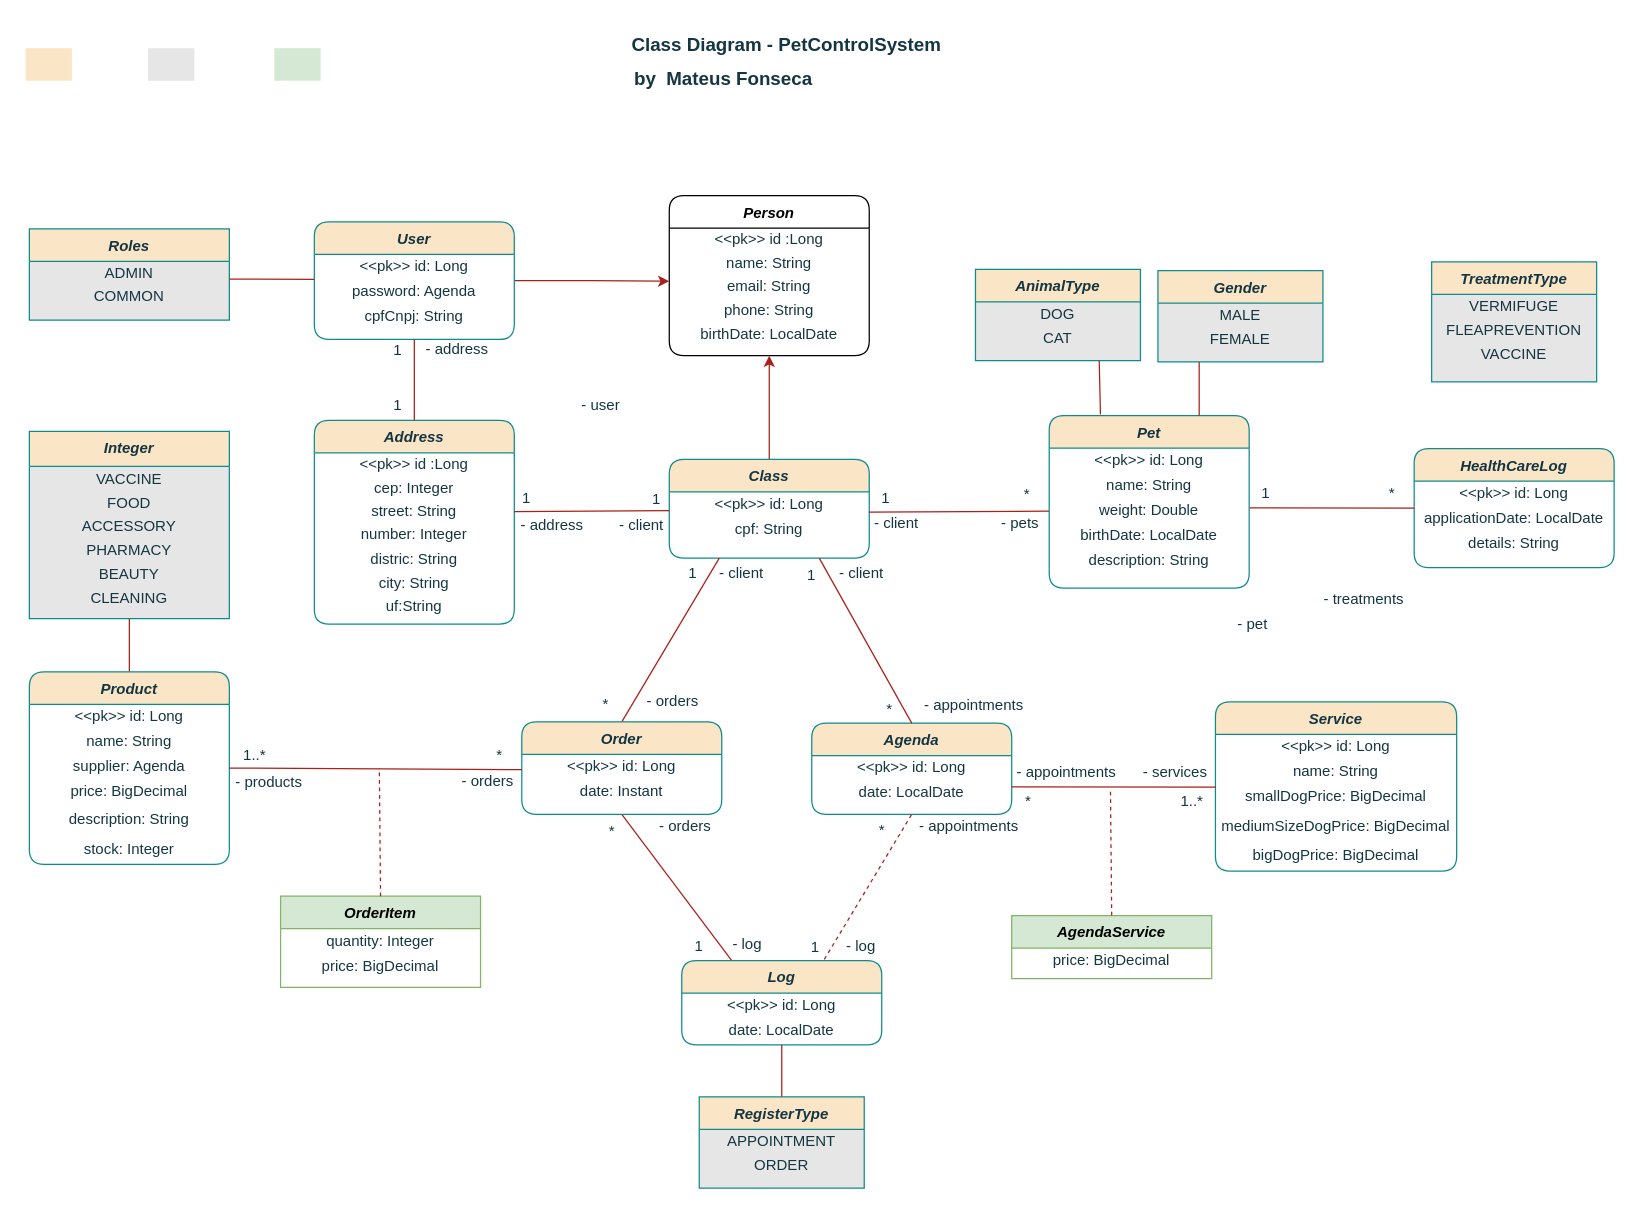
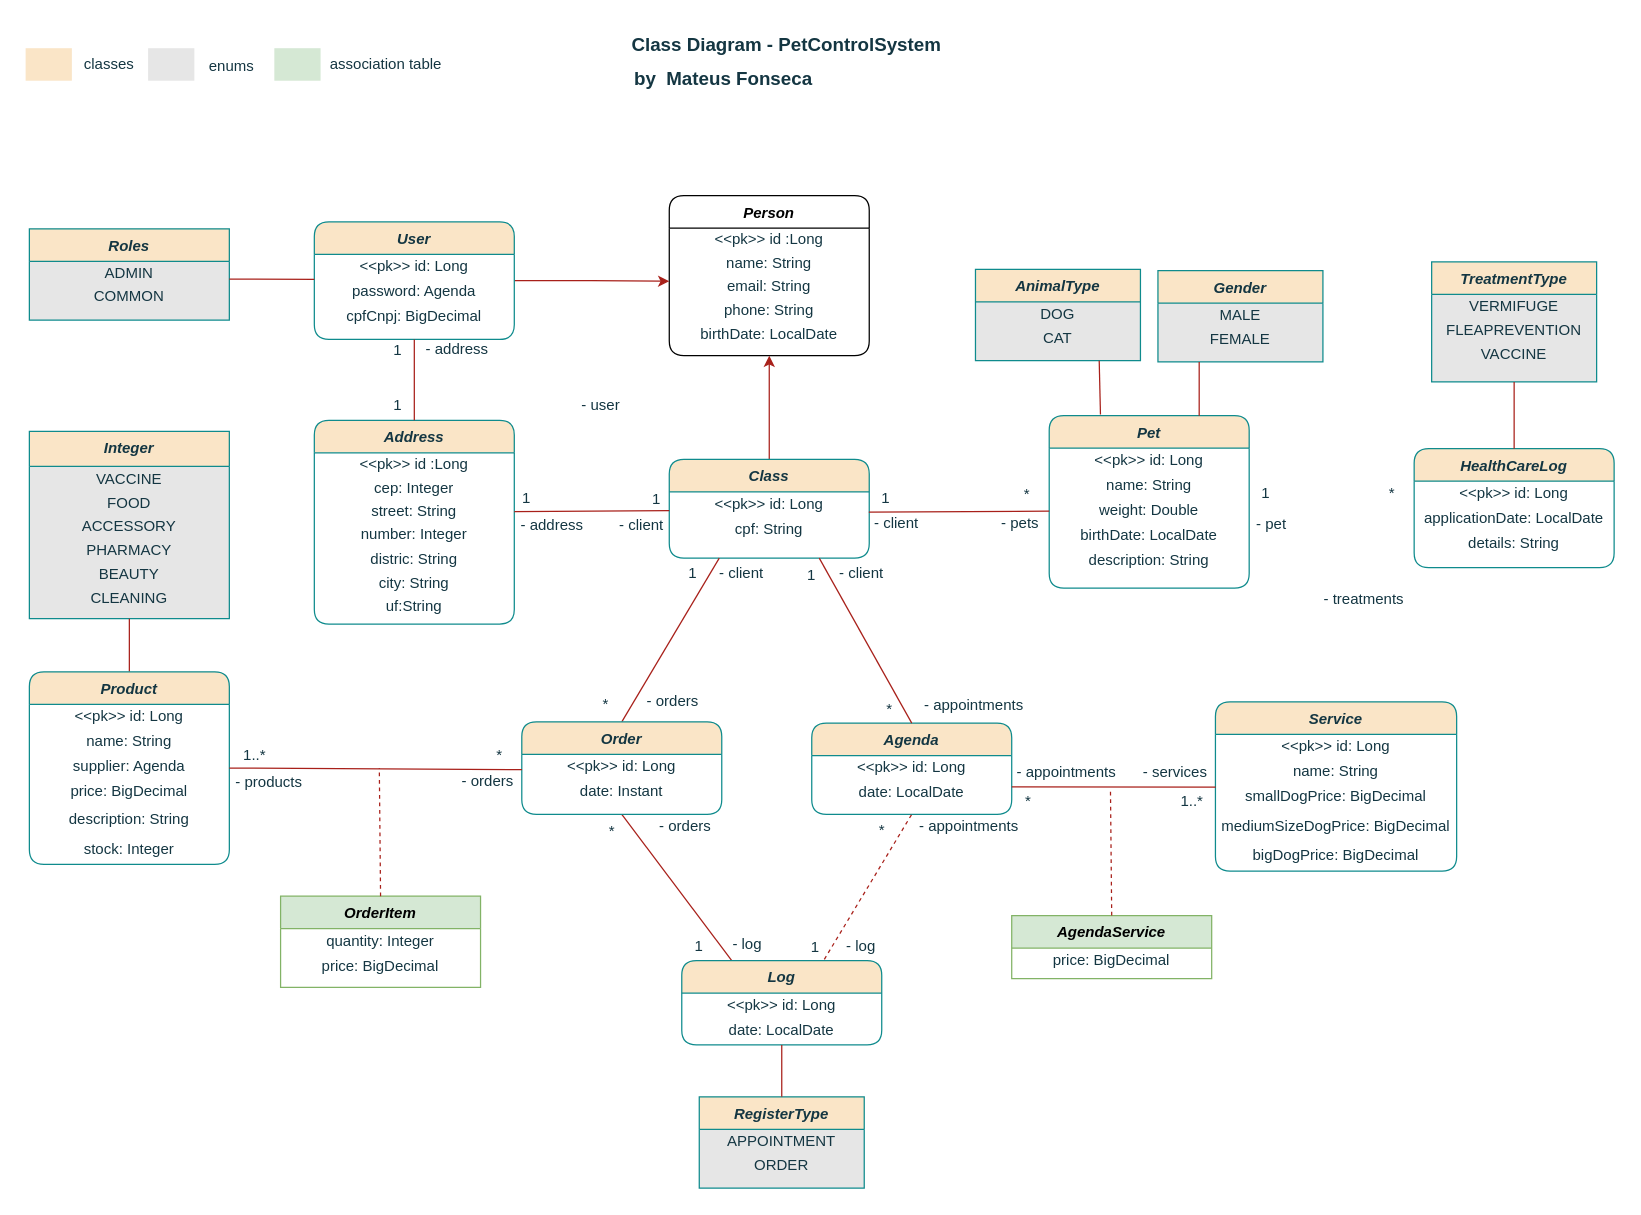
none -> (109, 64)
none -> (386, 64)
none -> (232, 67)
(414, 317) -> (414, 317)
none -> (1514, 415)
(1332, 508) -> none
(1253, 625) -> (1272, 525)
